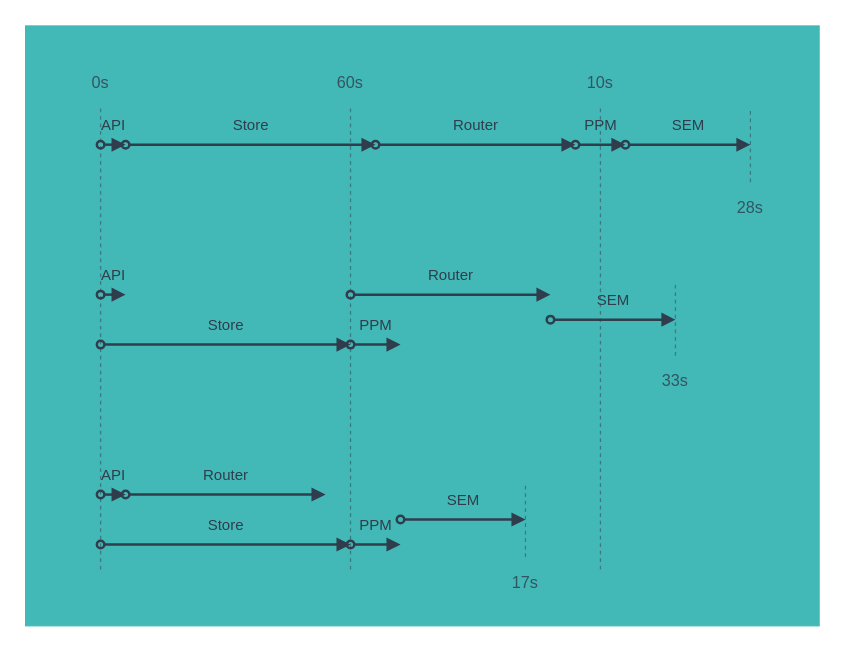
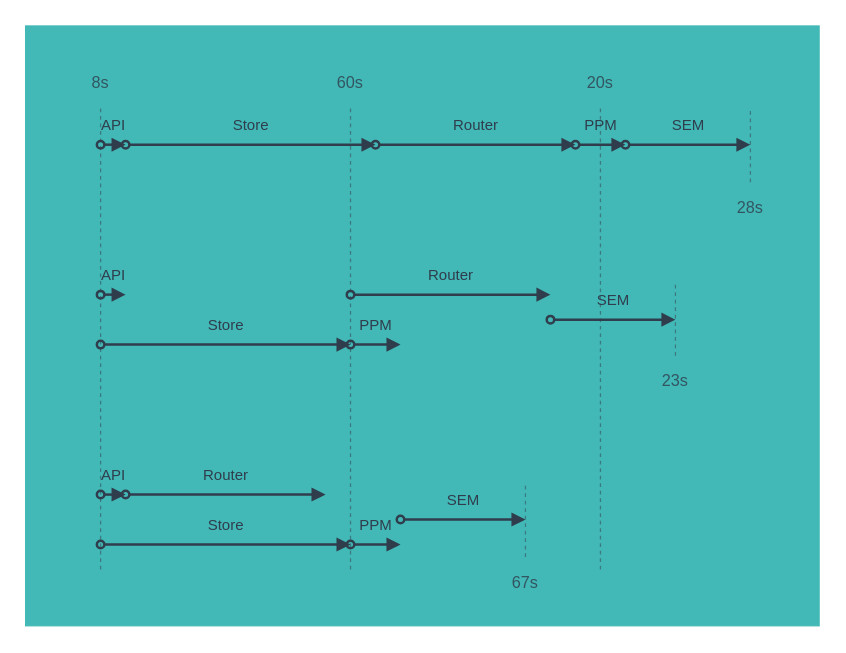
(101, 82) -> (101, 82)
(601, 82) -> (601, 82)
(676, 381) -> (676, 381)
(526, 582) -> (526, 582)
